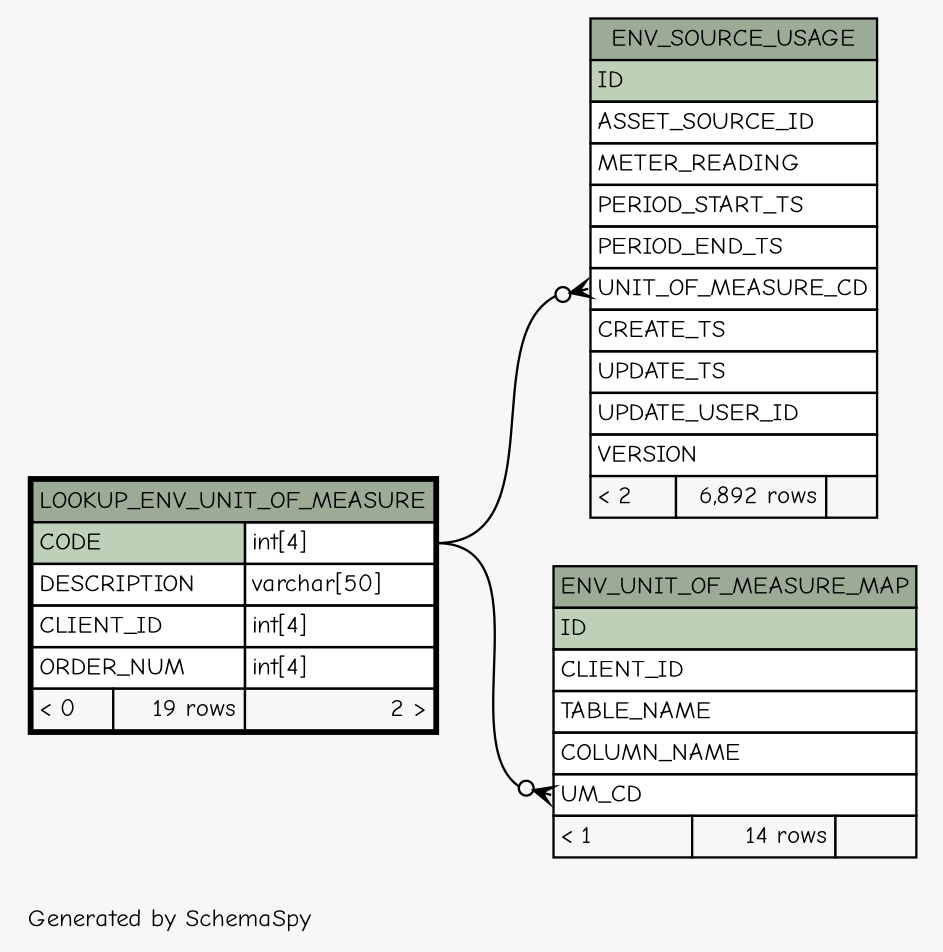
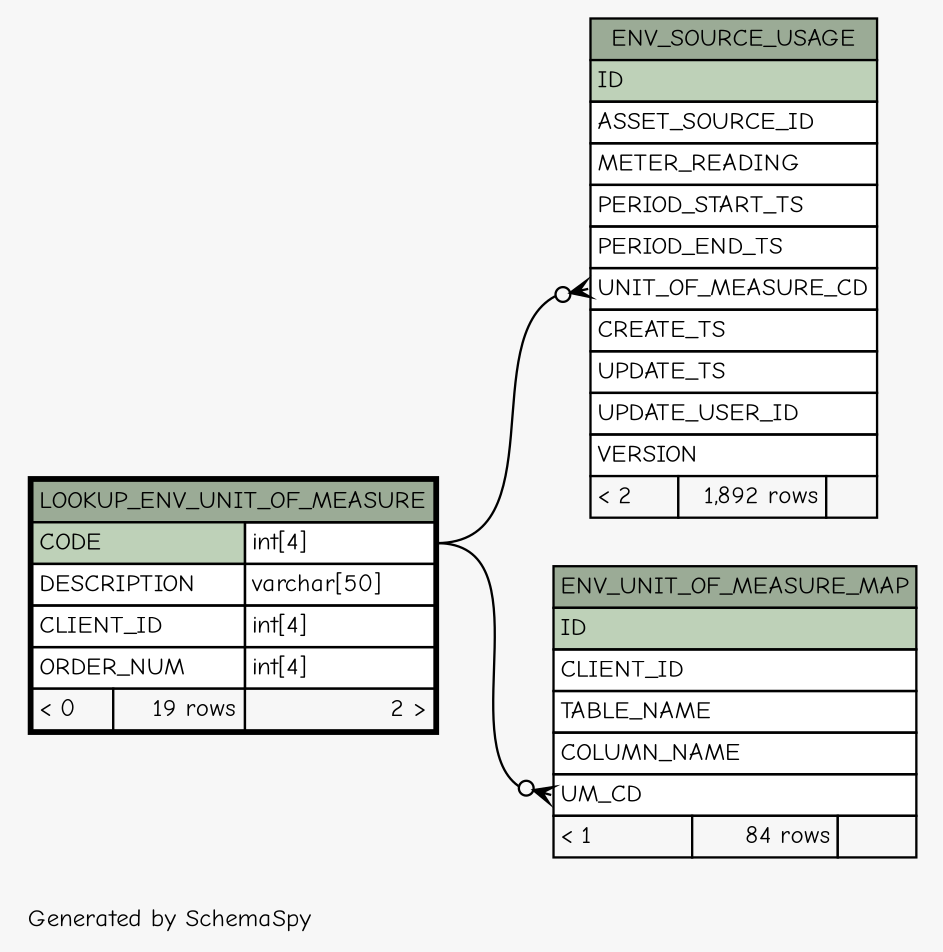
(759, 496) -> (762, 496)
(787, 835) -> (788, 835)
